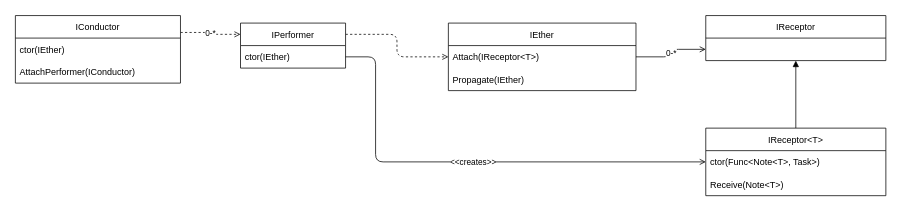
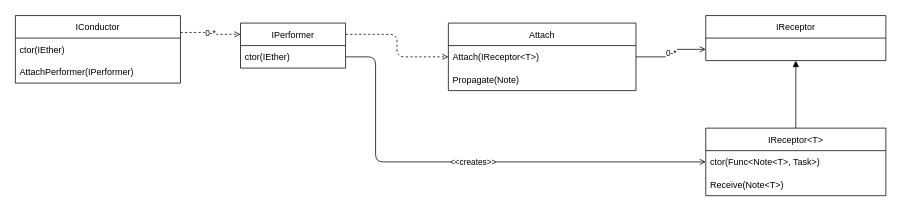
(542, 35) -> (542, 35)
(88, 72) -> (88, 72)
(495, 80) -> (490, 80)
